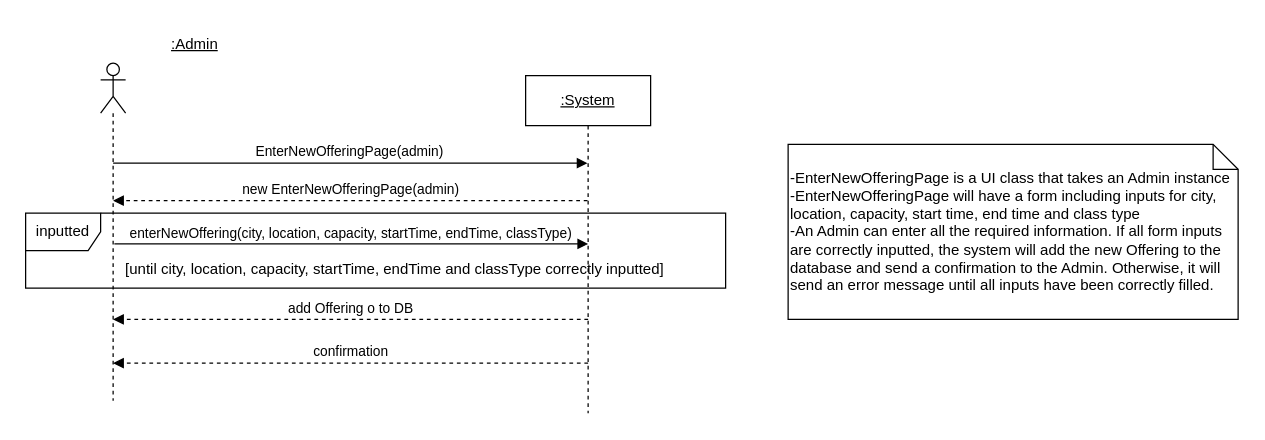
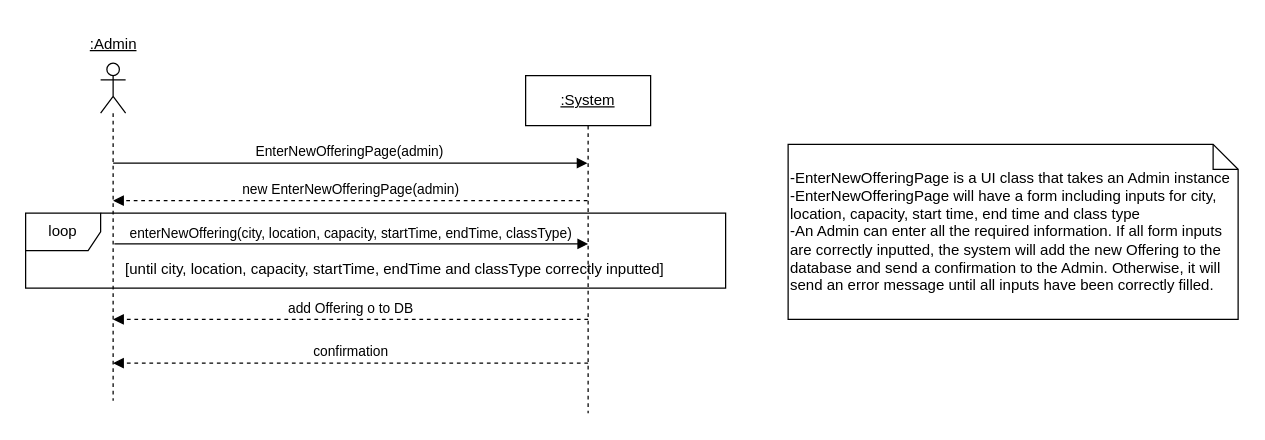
(194, 44) -> (113, 44)
(63, 232) -> (63, 232)
